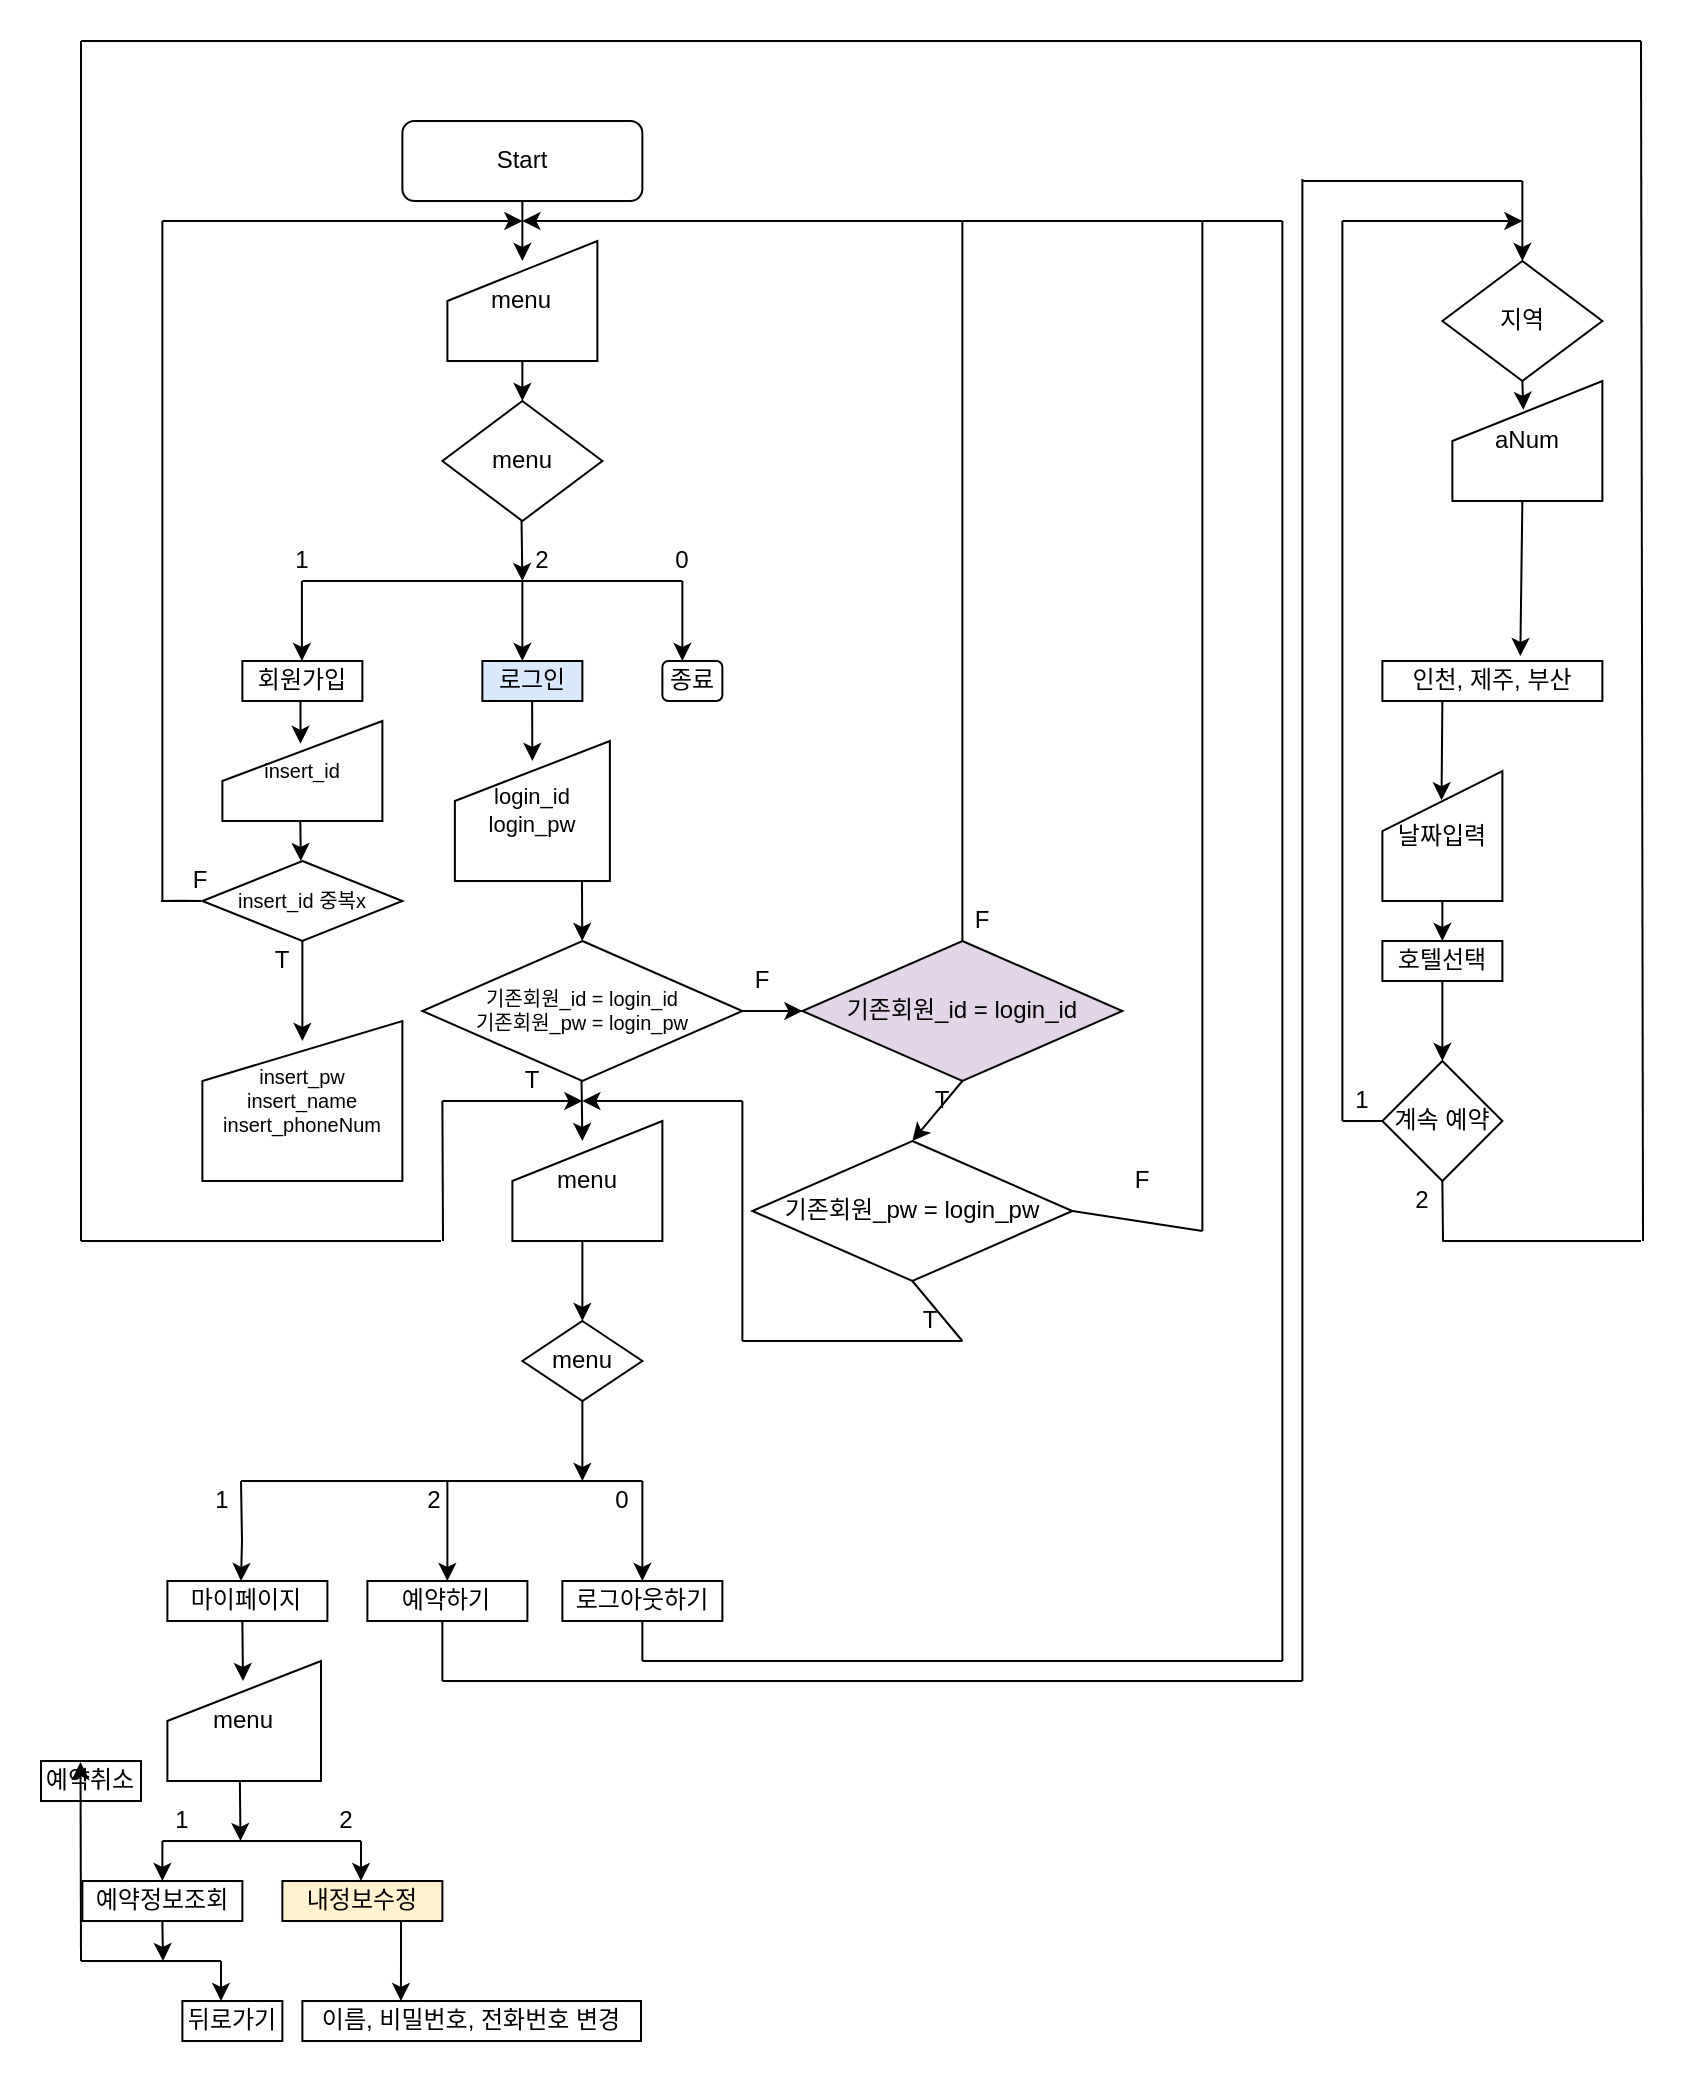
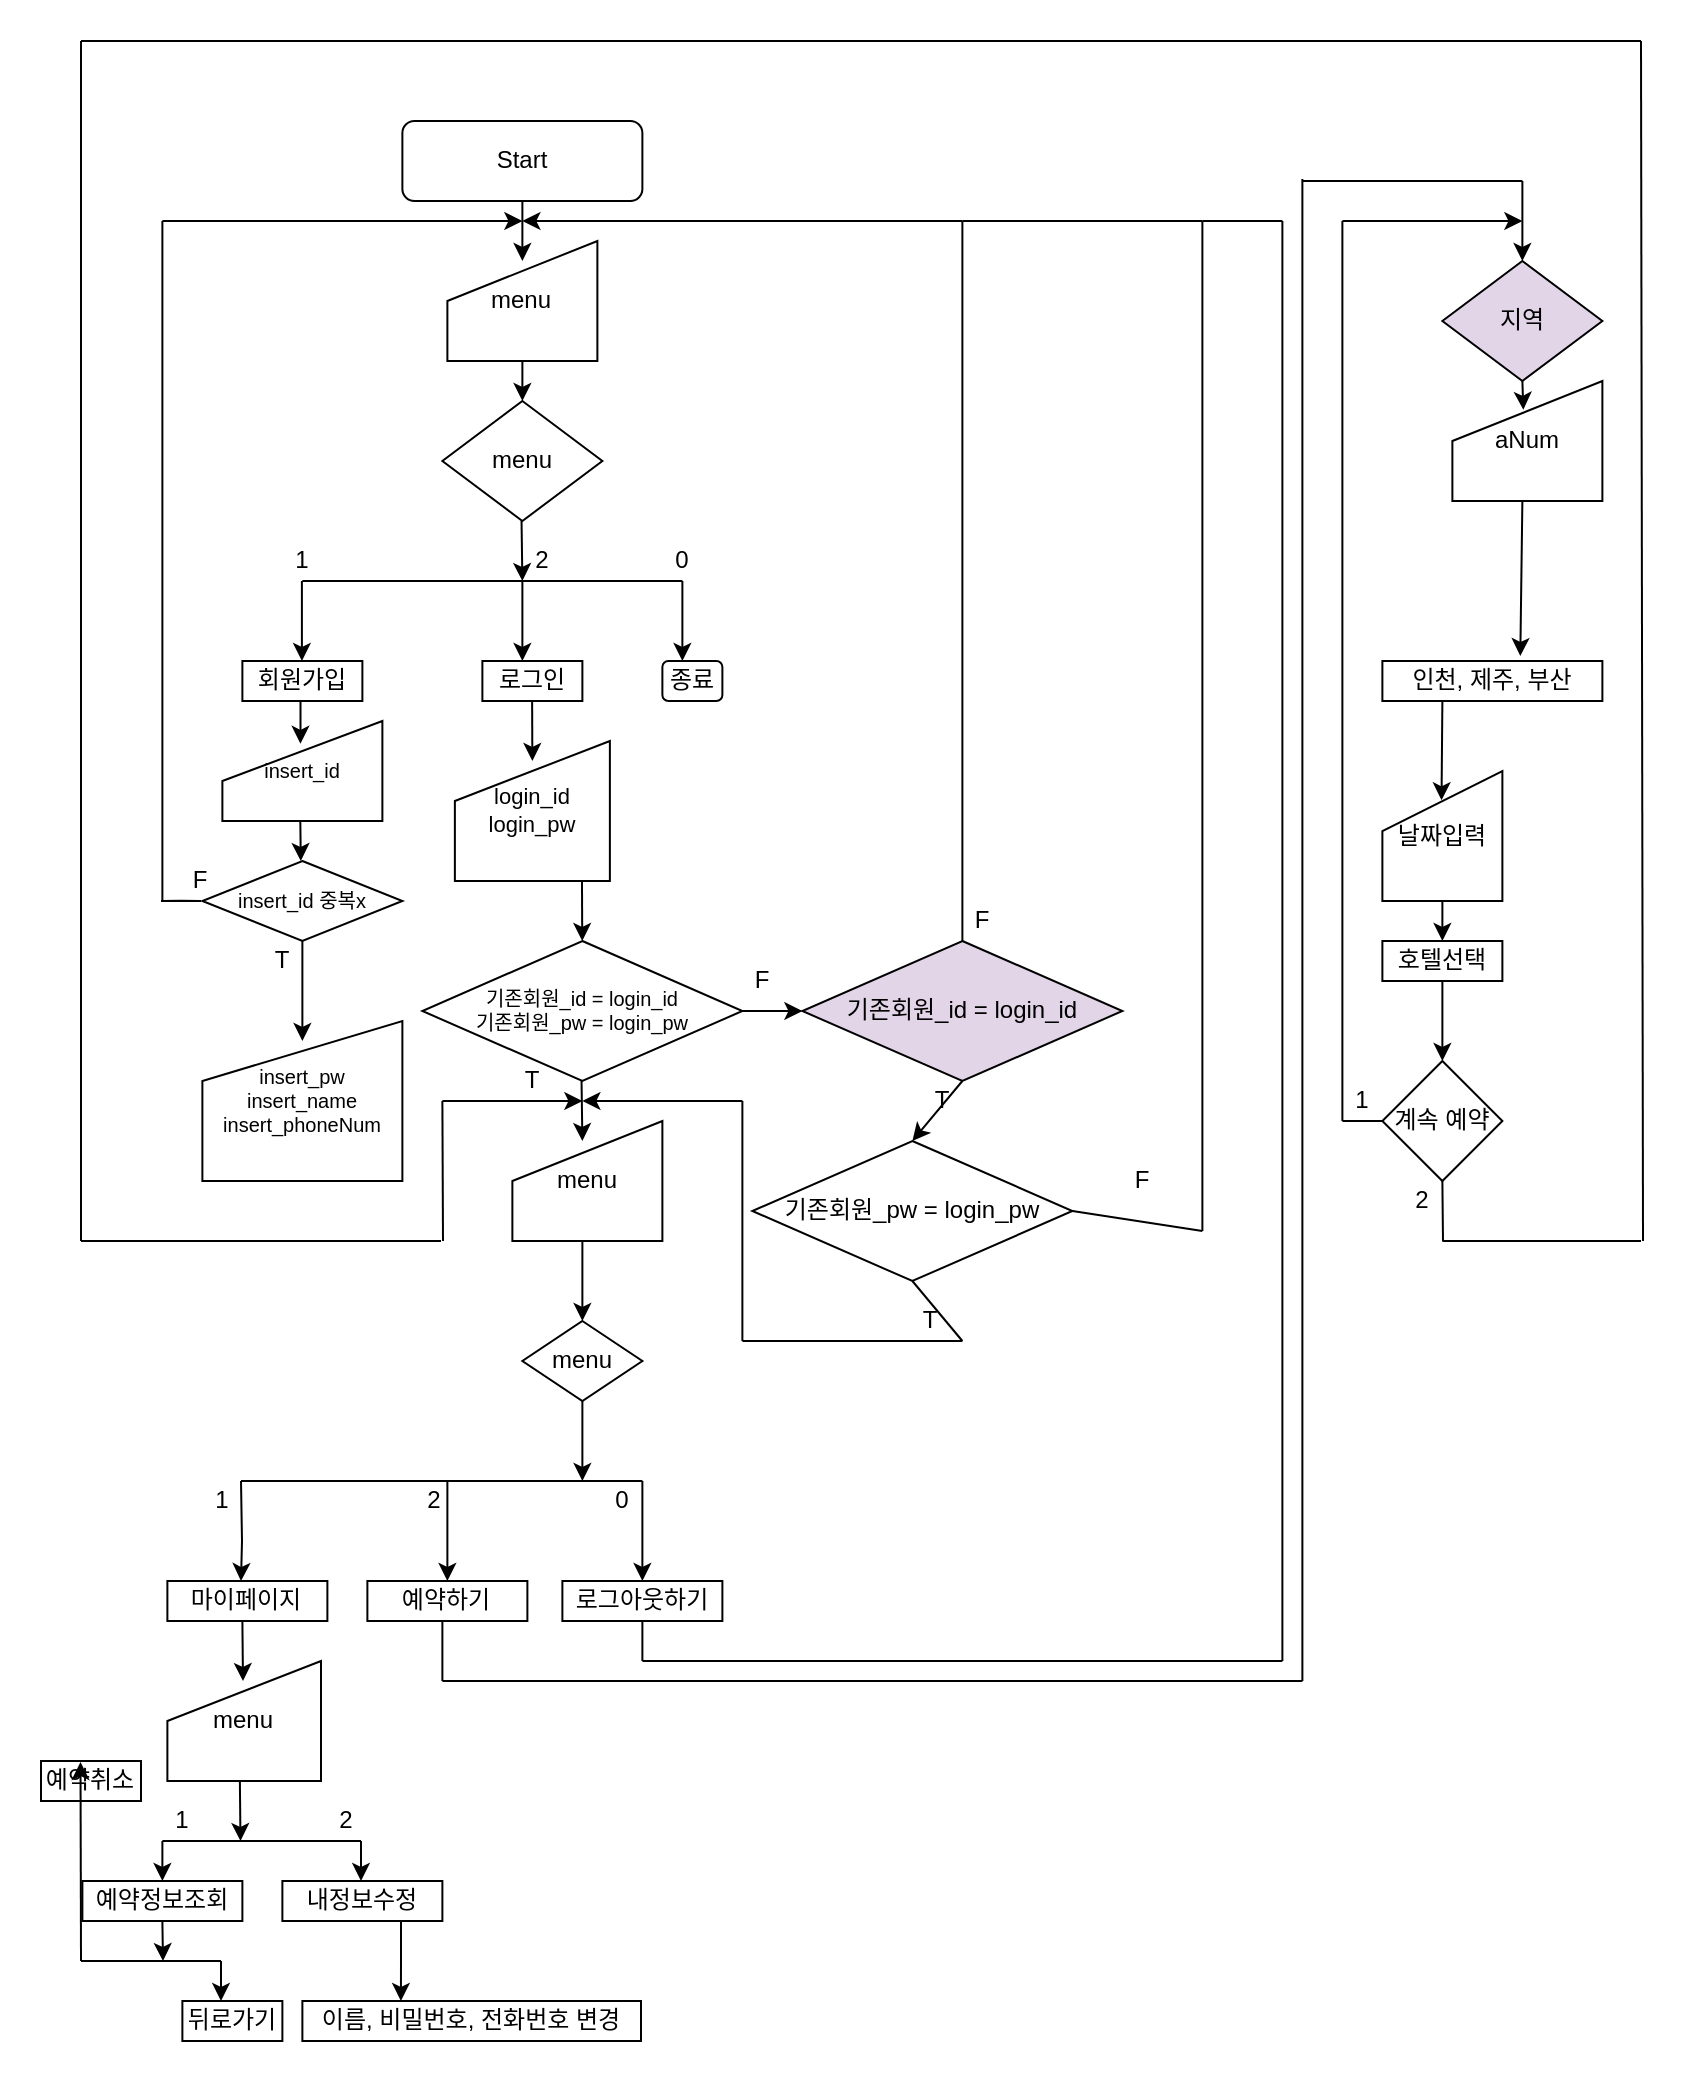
(1522, 321) -> (1522, 321)
(532, 681) -> (532, 681)
(362, 1901) -> (362, 1901)
